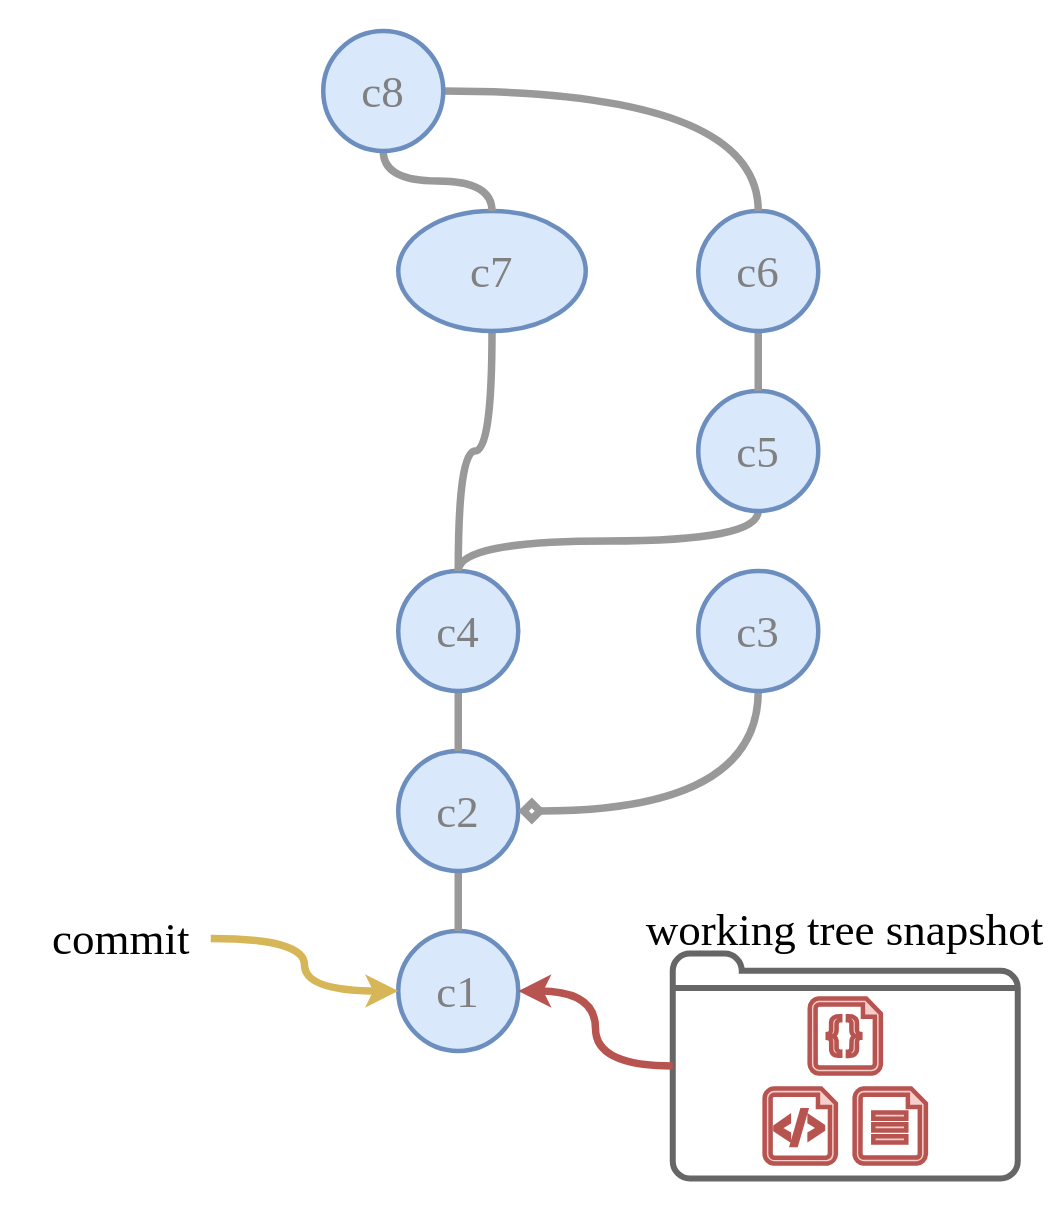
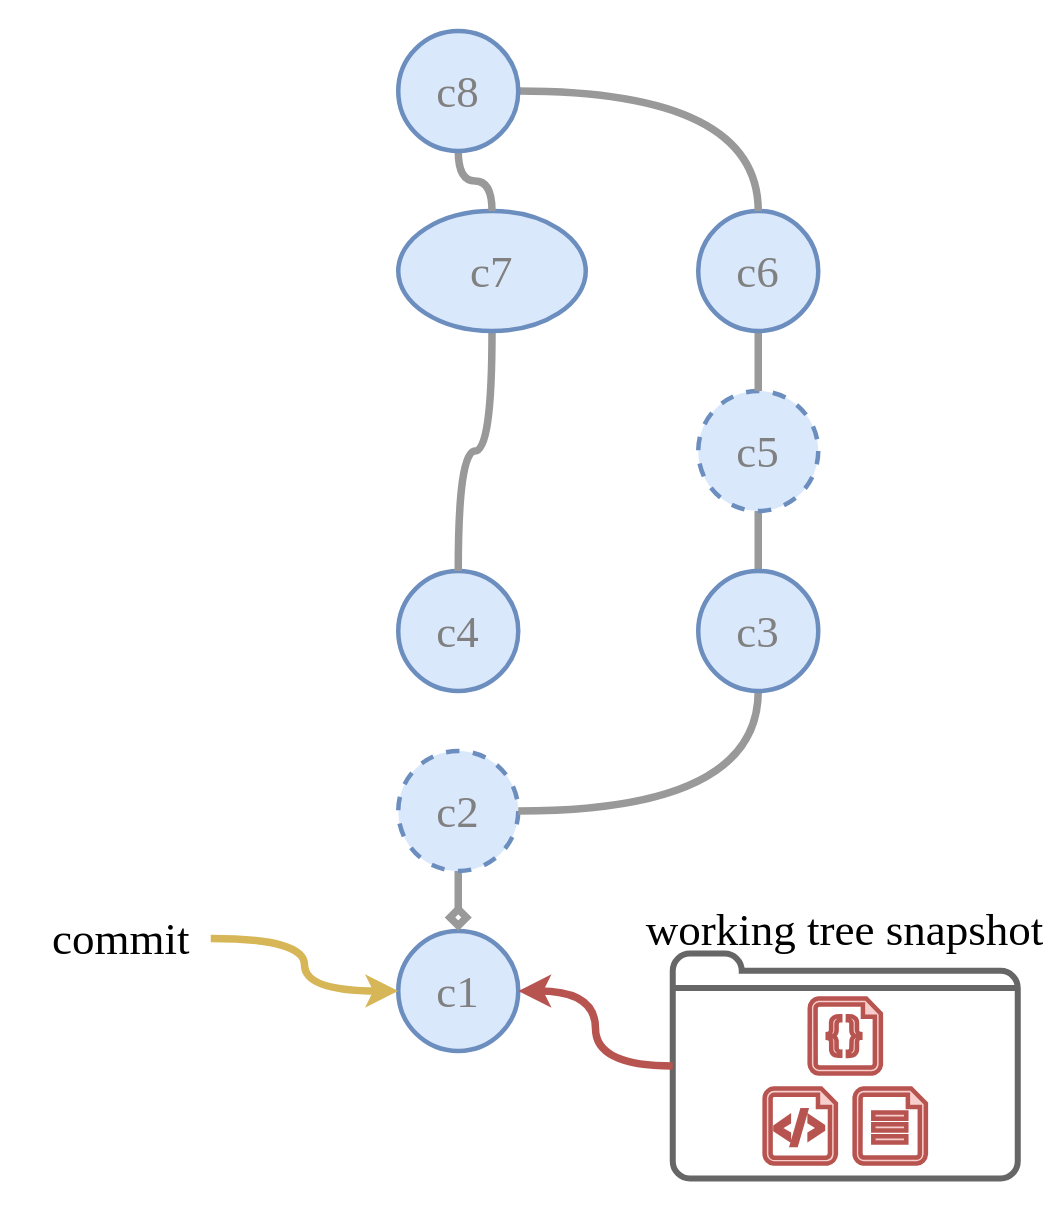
(383, 91) -> (458, 91)
(758, 451) -> (758, 451)
(612, 541) -> (758, 541)
(458, 721) -> none
(675, 793) -> (527, 811)
(458, 811) -> (458, 811)
(458, 917) -> (458, 871)
